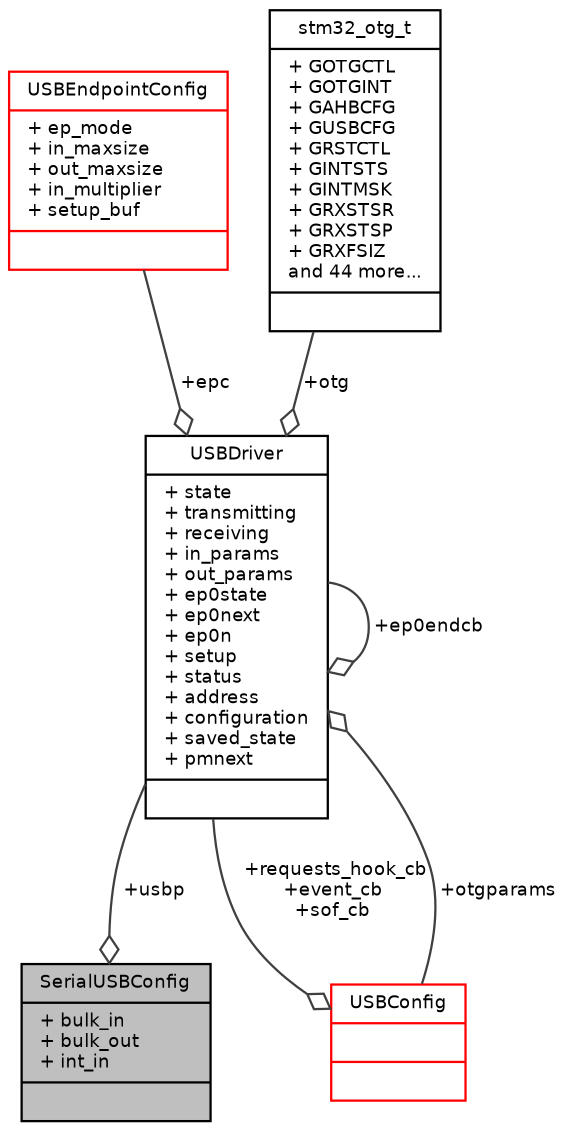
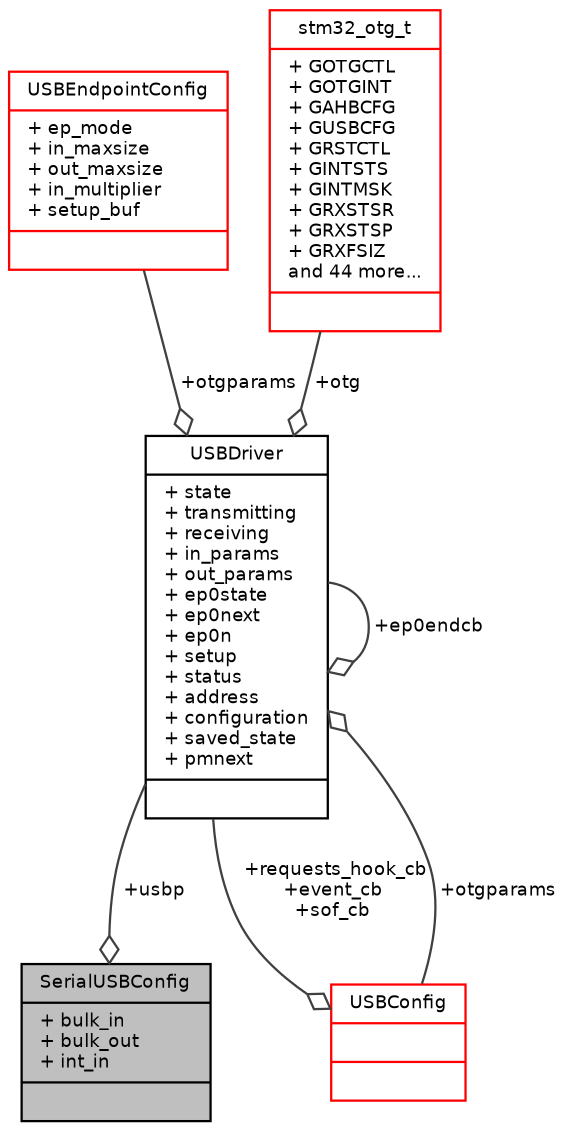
(355, 171) -> (355, 171)
(204, 384) -> (237, 384)
